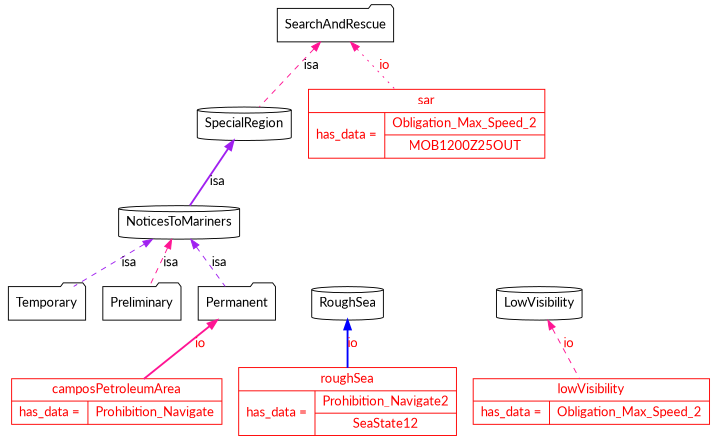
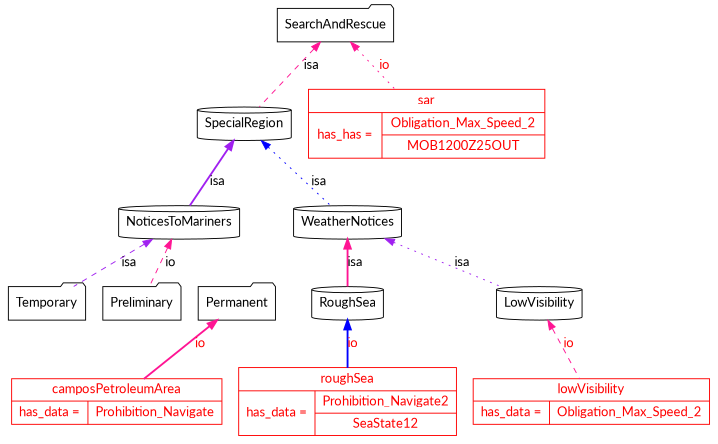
(347, 135) -> (345, 135)
none -> (348, 222)
(171, 263) -> (171, 263)
(211, 267) -> none
